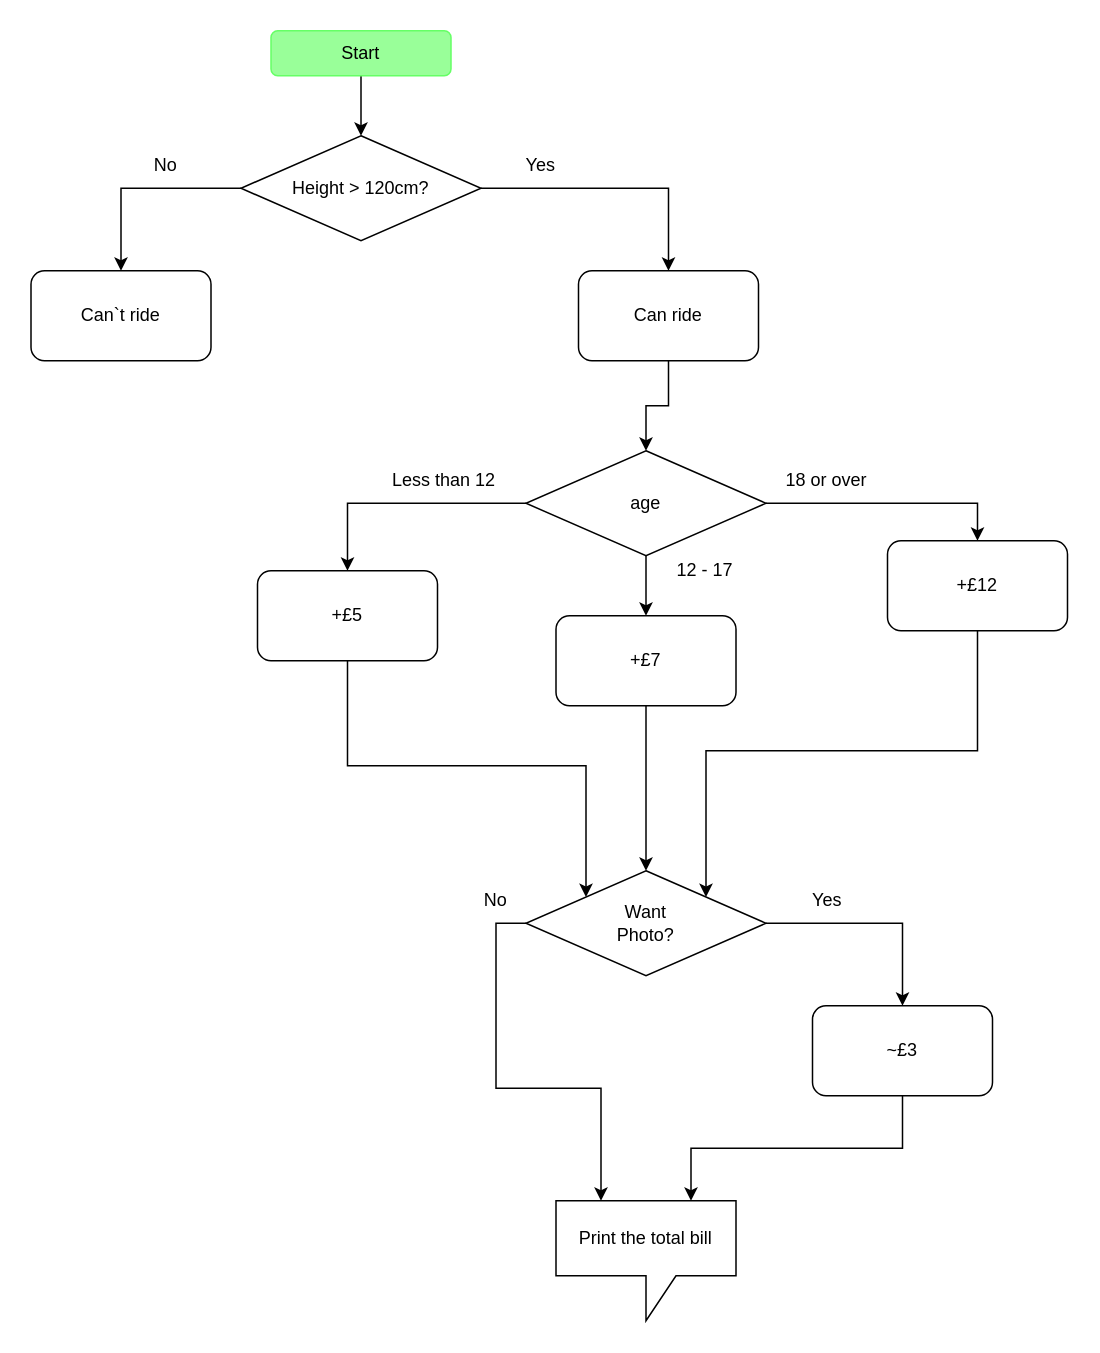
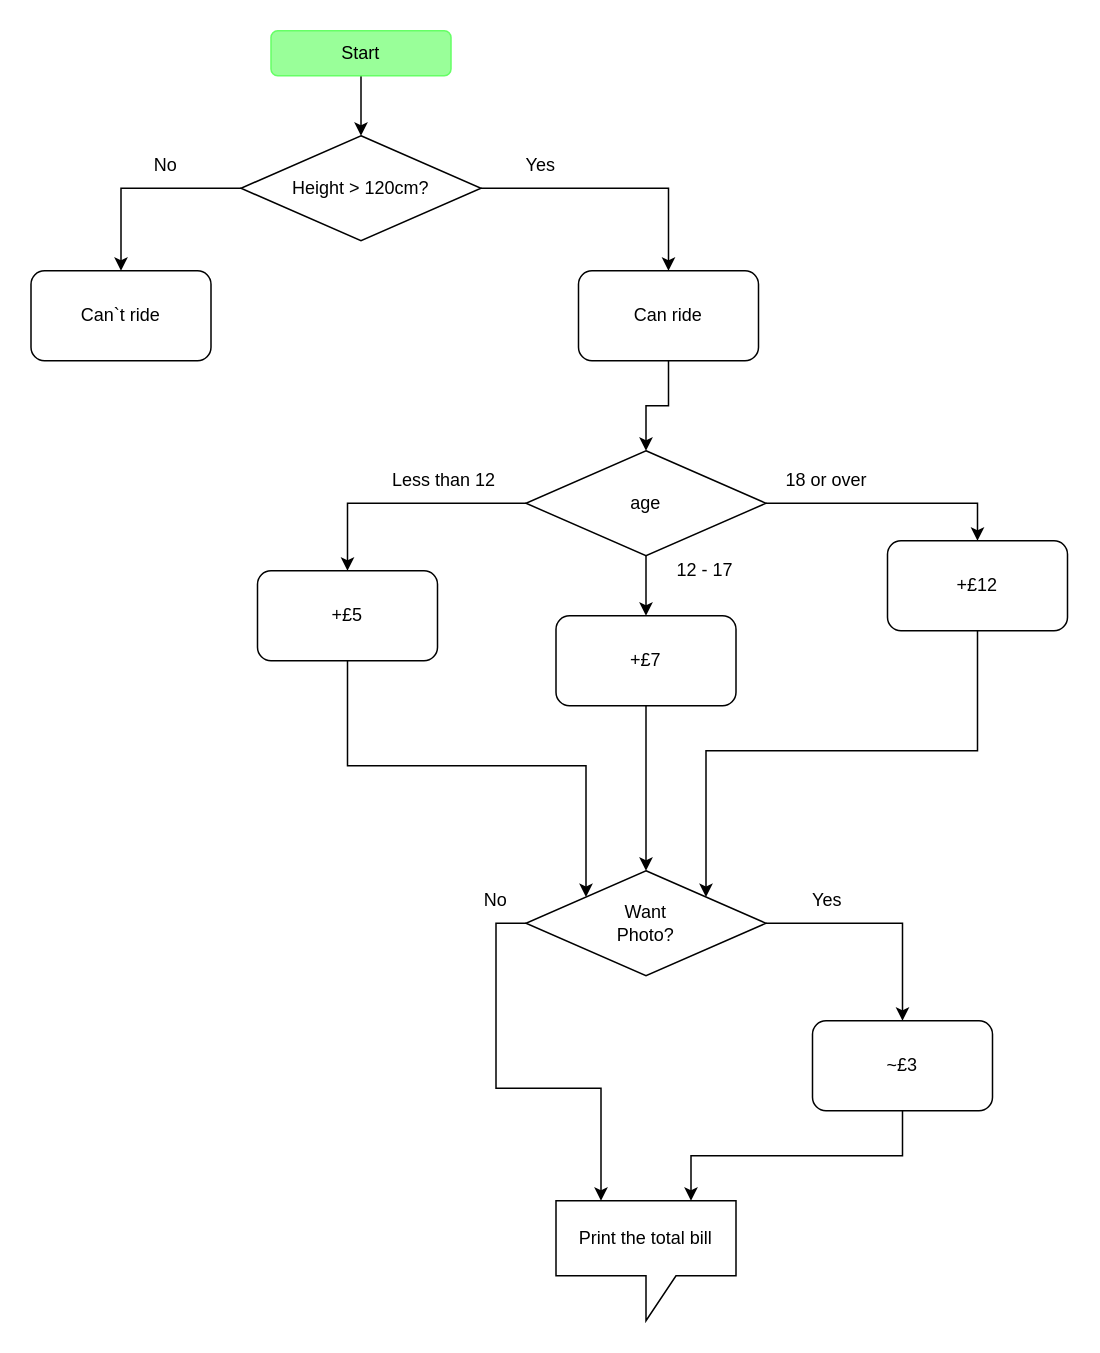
(902, 1051) -> (902, 1066)
